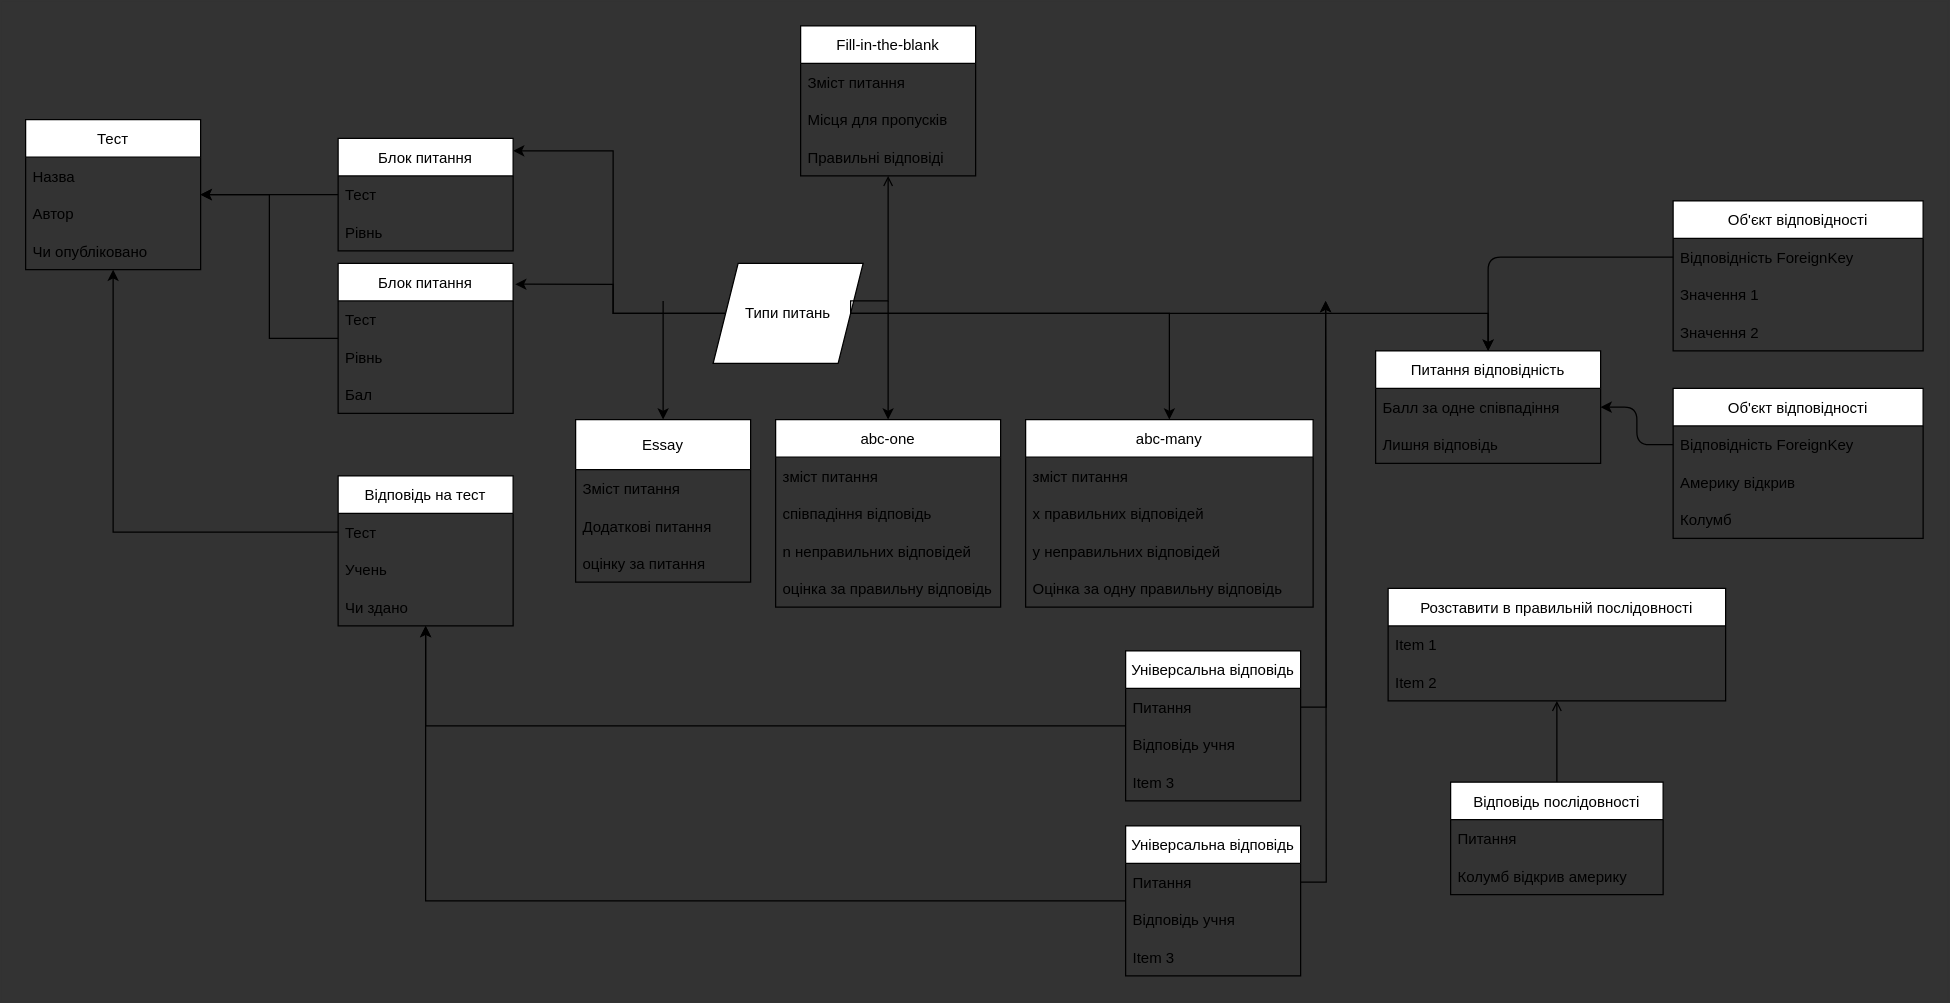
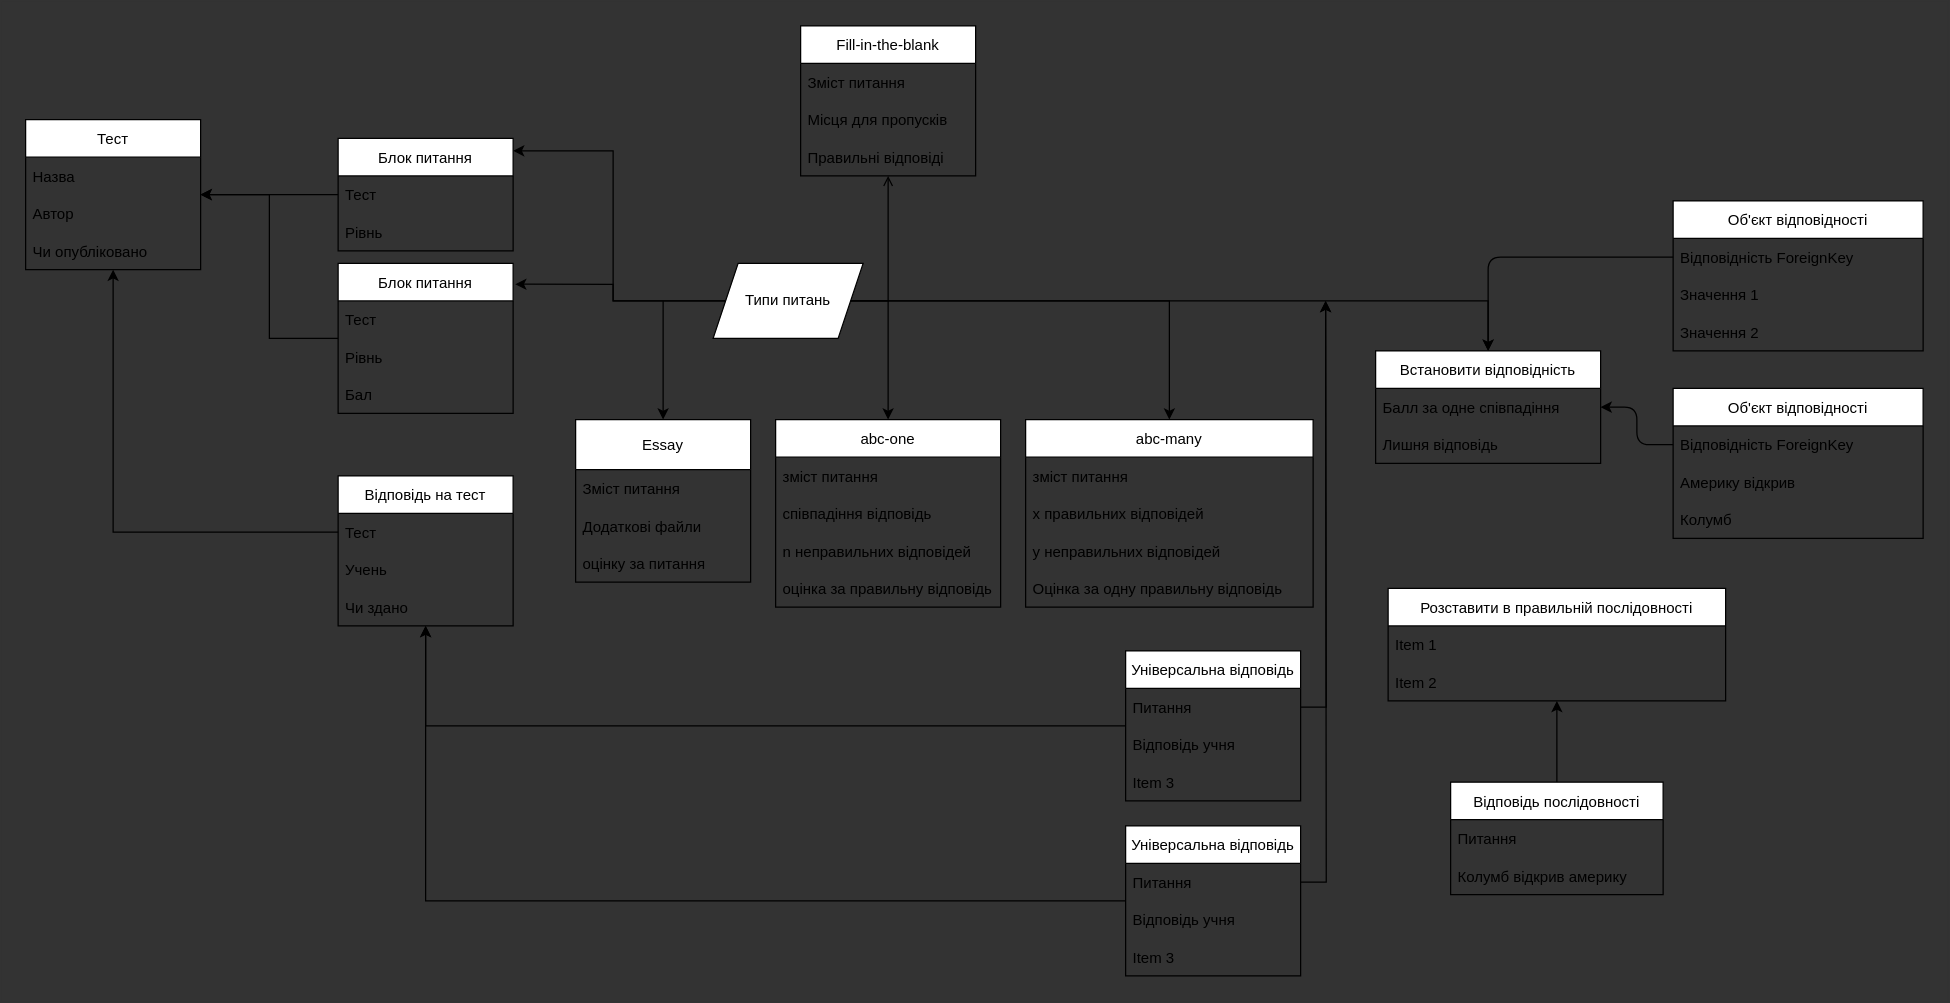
(788, 313) -> (788, 301)
(1488, 370) -> (1488, 370)
(652, 526) -> (644, 526)
(1557, 708) -> (1557, 711)
